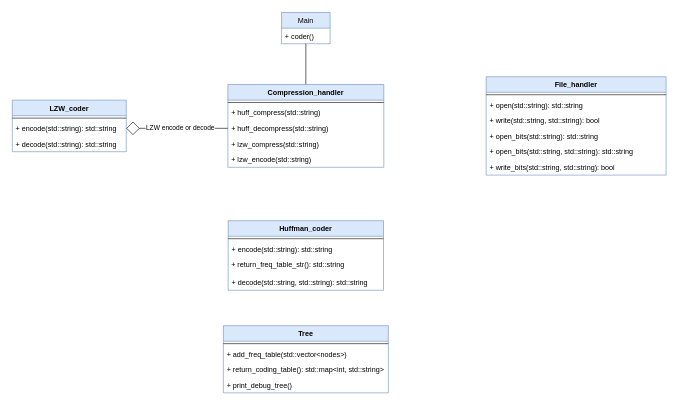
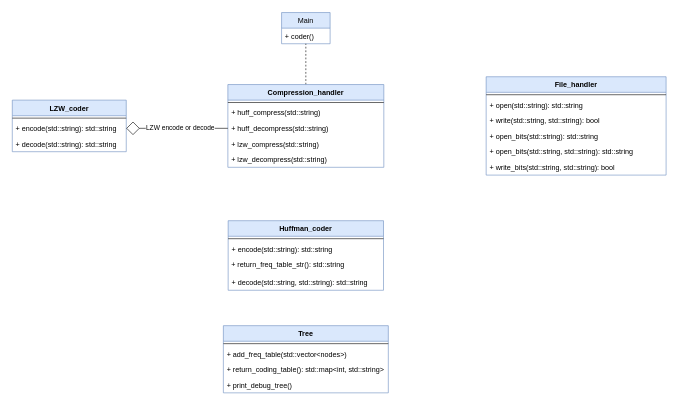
(306, 65) -> (306, 65)
(277, 160) -> (285, 160)
